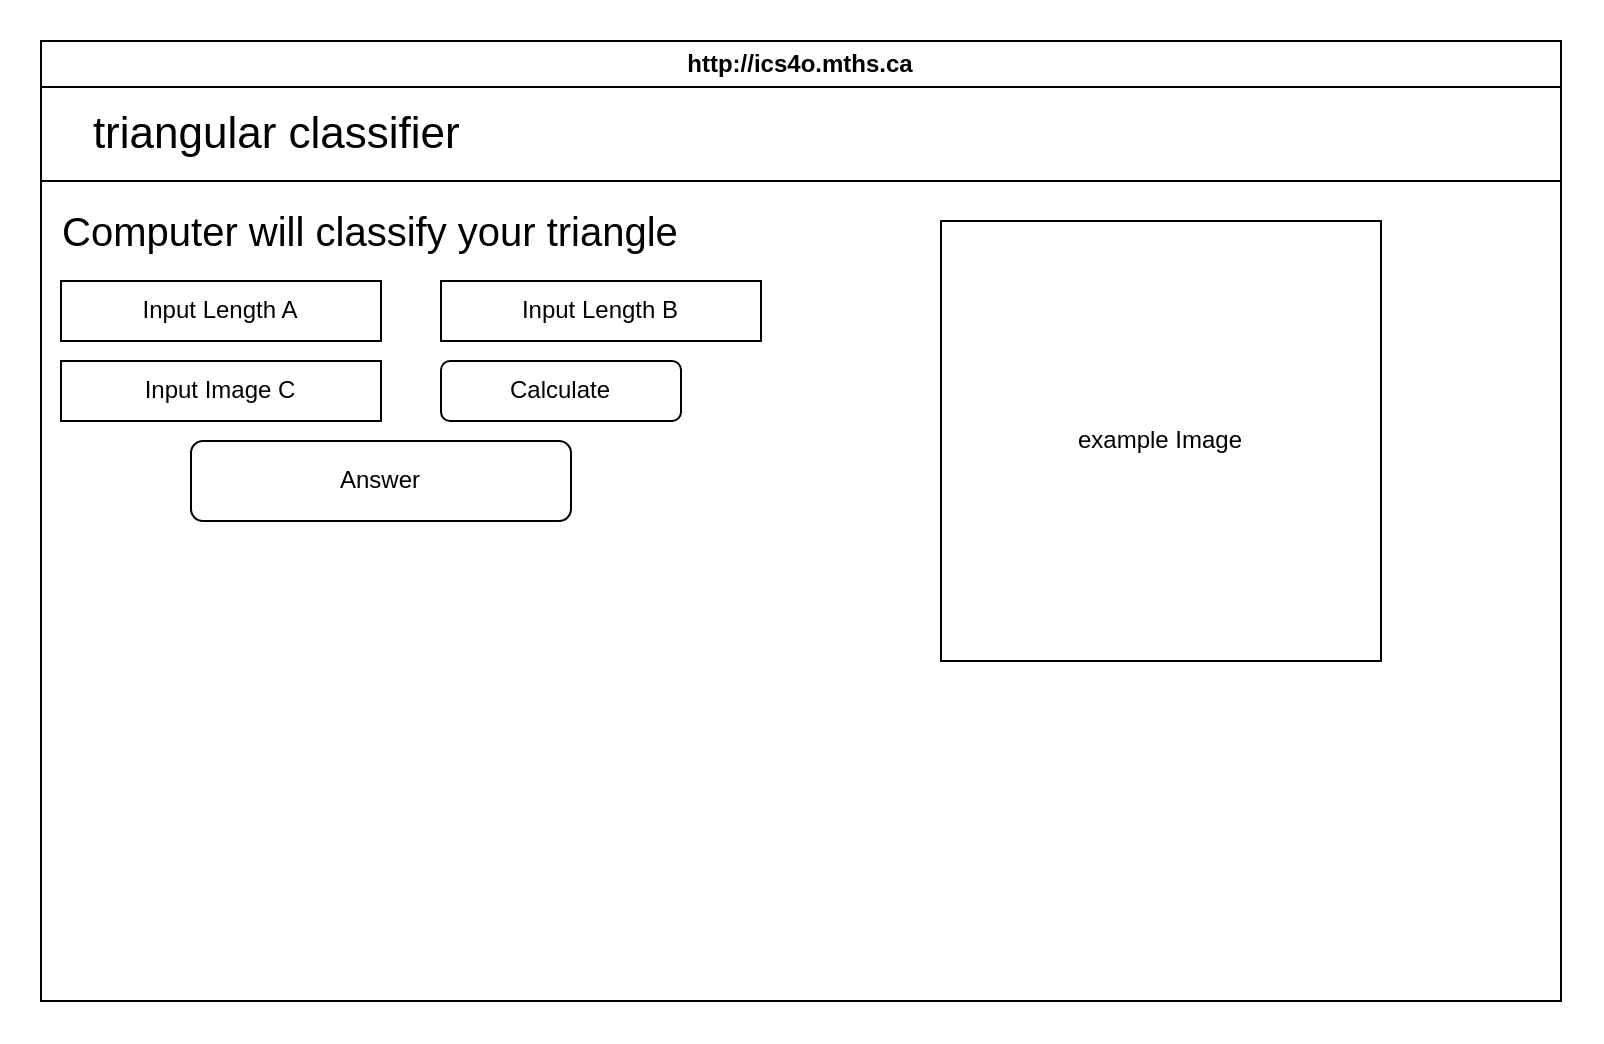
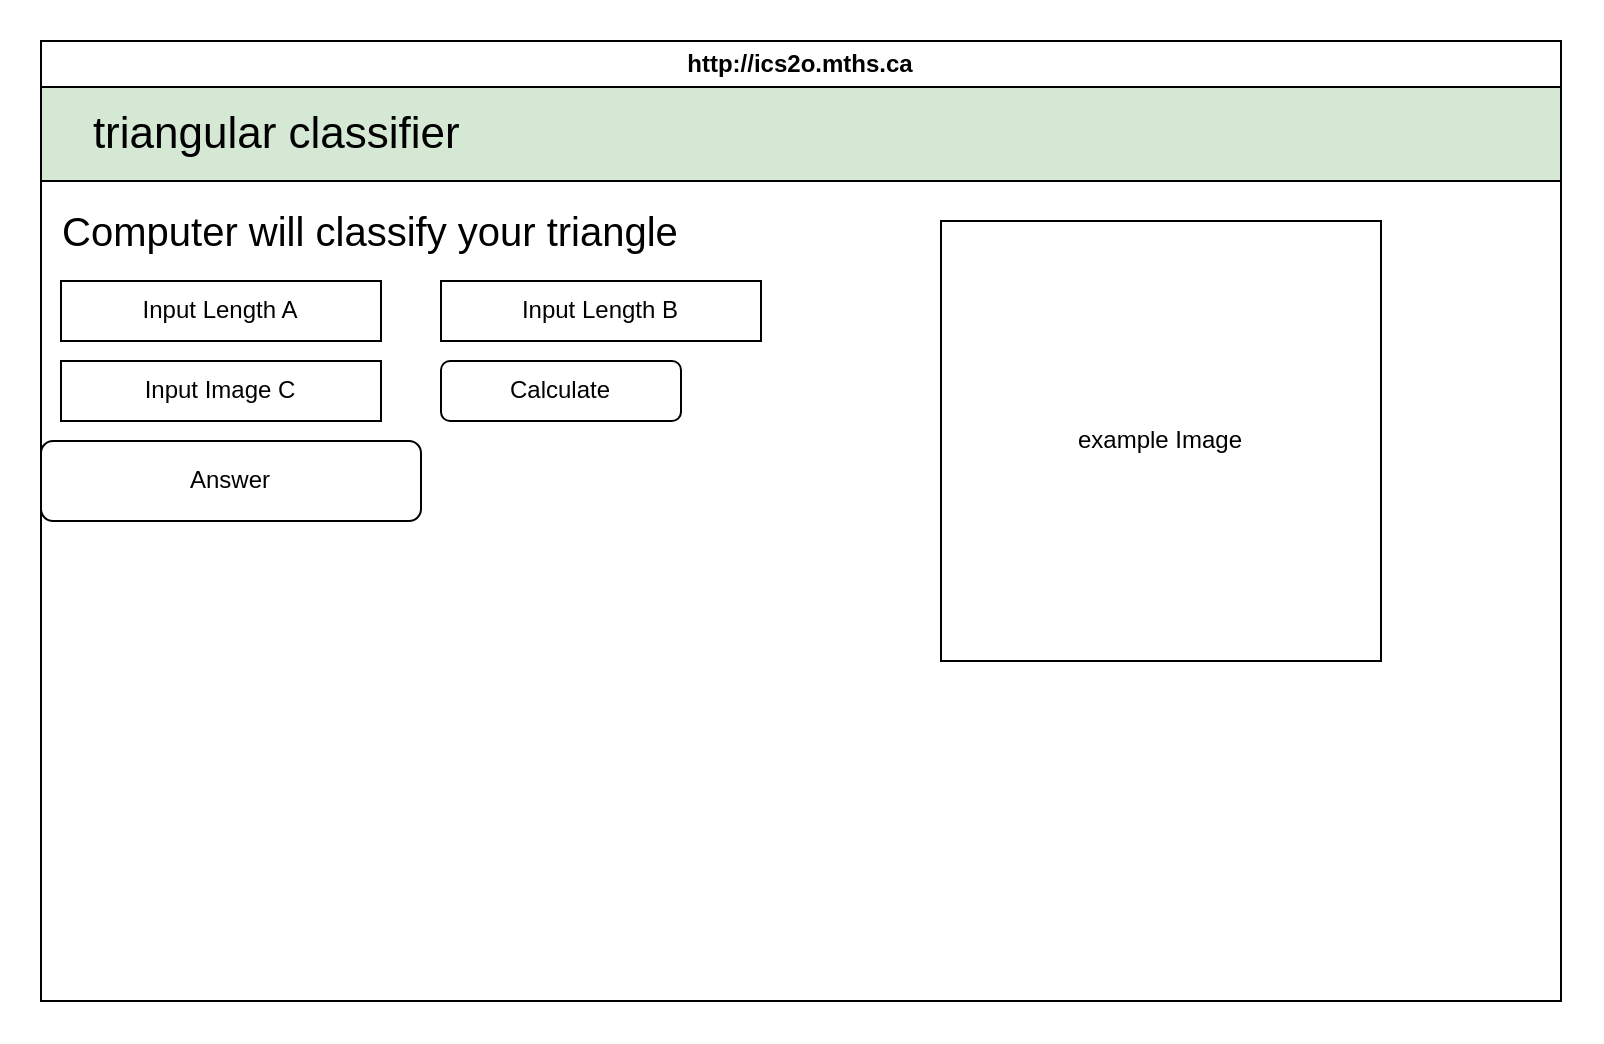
(801, 65) -> (801, 65)
(801, 134) -> (801, 134)
(381, 481) -> (231, 481)
